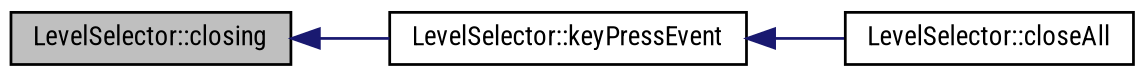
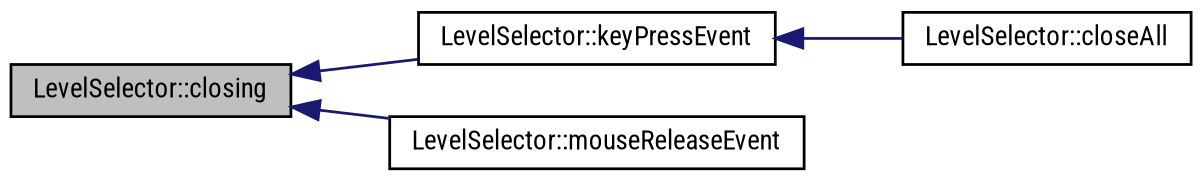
none -> (597, 143)
